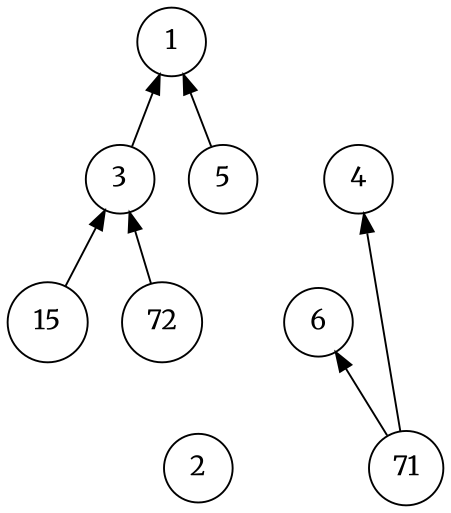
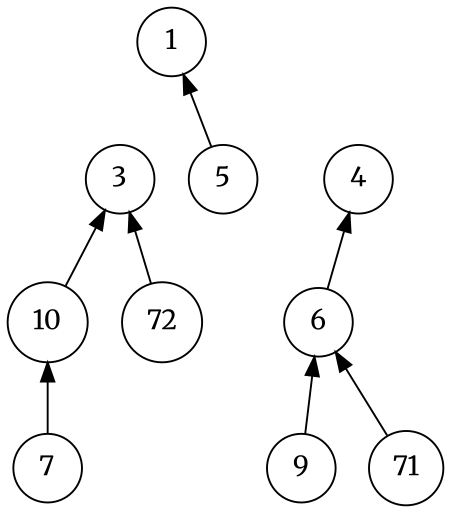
(142, 119) -> none
(48, 322) -> (48, 322)
(384, 332) -> (336, 260)
none -> (48, 468)
(198, 468) -> none
none -> (301, 468)
